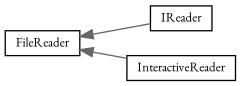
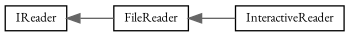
(122, 29) -> (97, 18)
